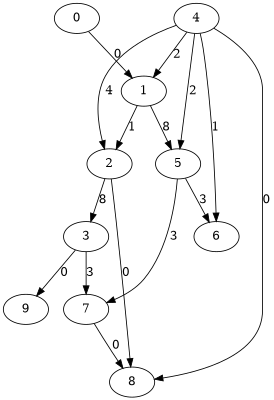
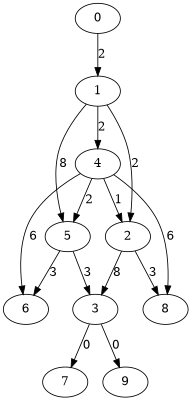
(173, 51) -> (98, 123)
(118, 55) -> (102, 55)
(110, 91) -> (119, 200)
(132, 128) -> (135, 164)
(216, 128) -> (33, 237)
(267, 200) -> (171, 237)
(162, 249) -> (80, 269)
(90, 273) -> (87, 346)
(126, 273) -> (153, 273)
(106, 343) -> none
